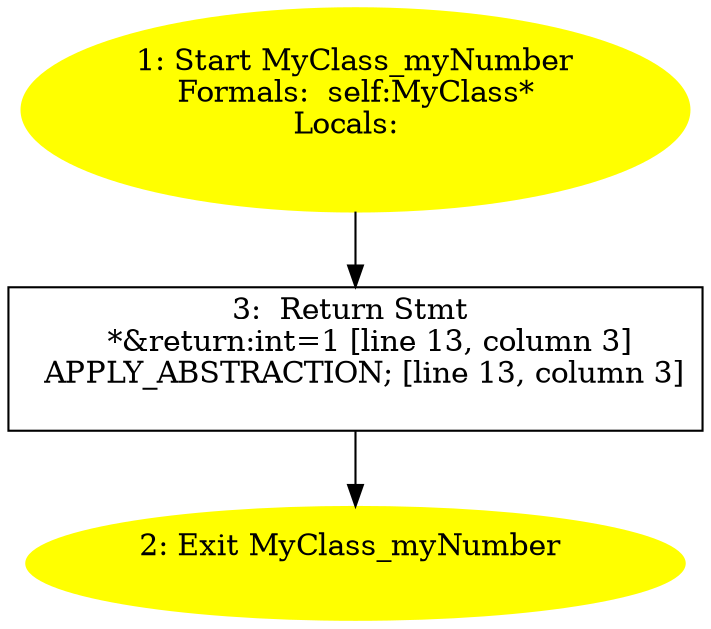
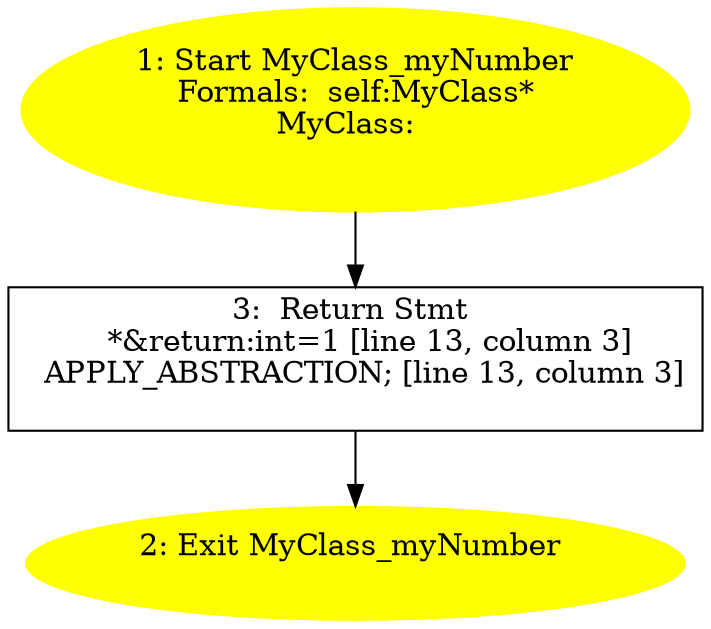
(355, 110) -> (355, 110)
